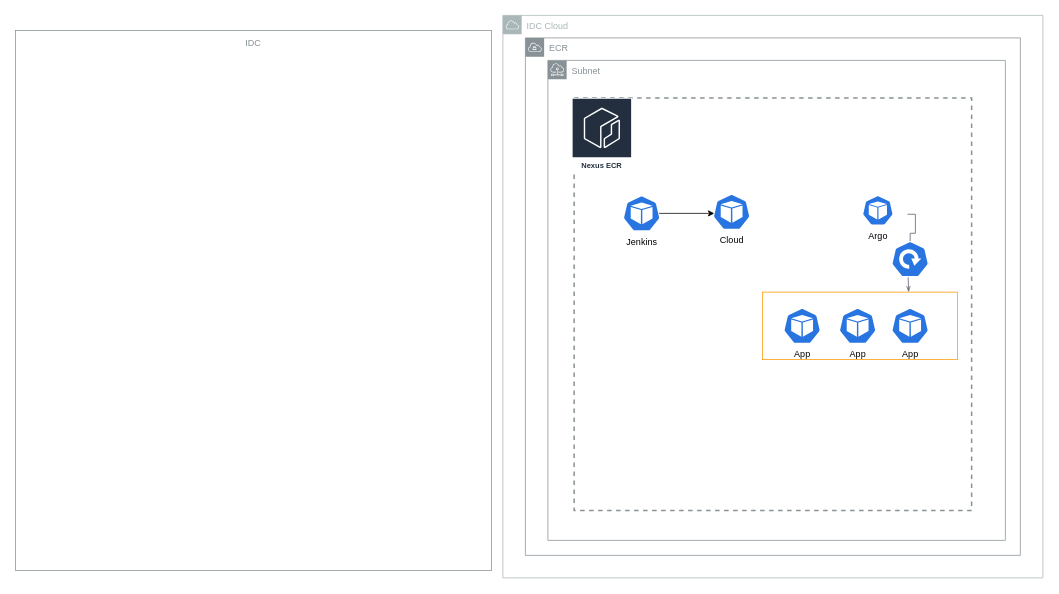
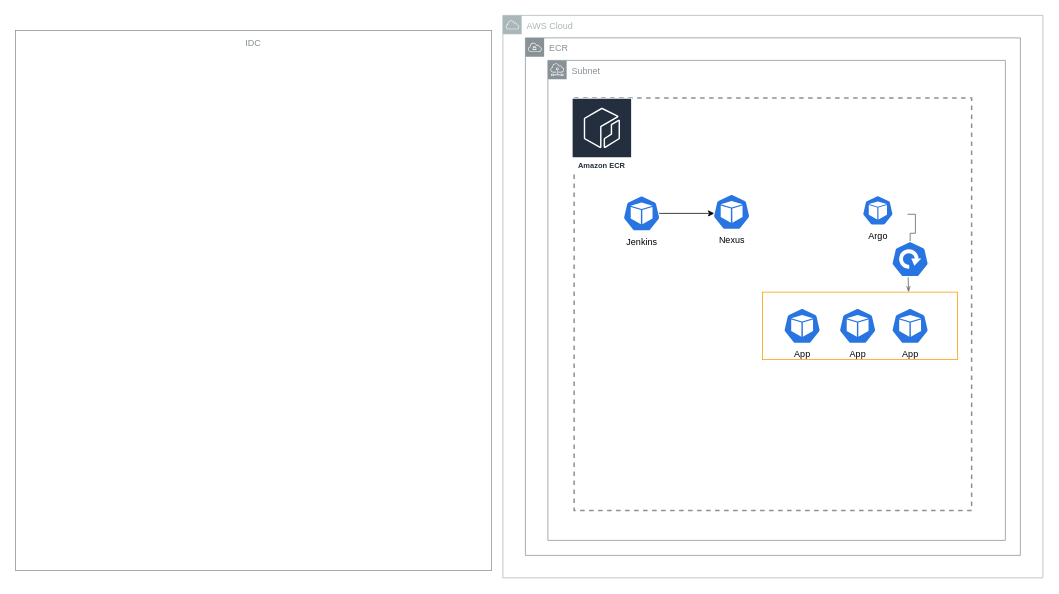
(547, 26) -> (547, 26)
(602, 165) -> (602, 165)
(732, 241) -> (732, 241)
